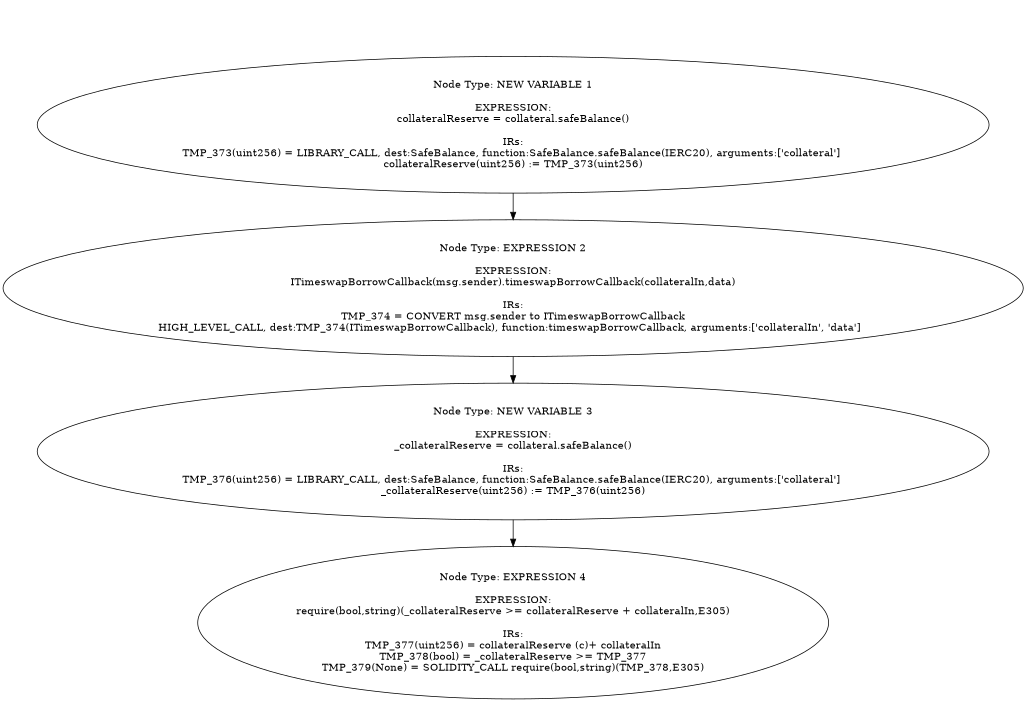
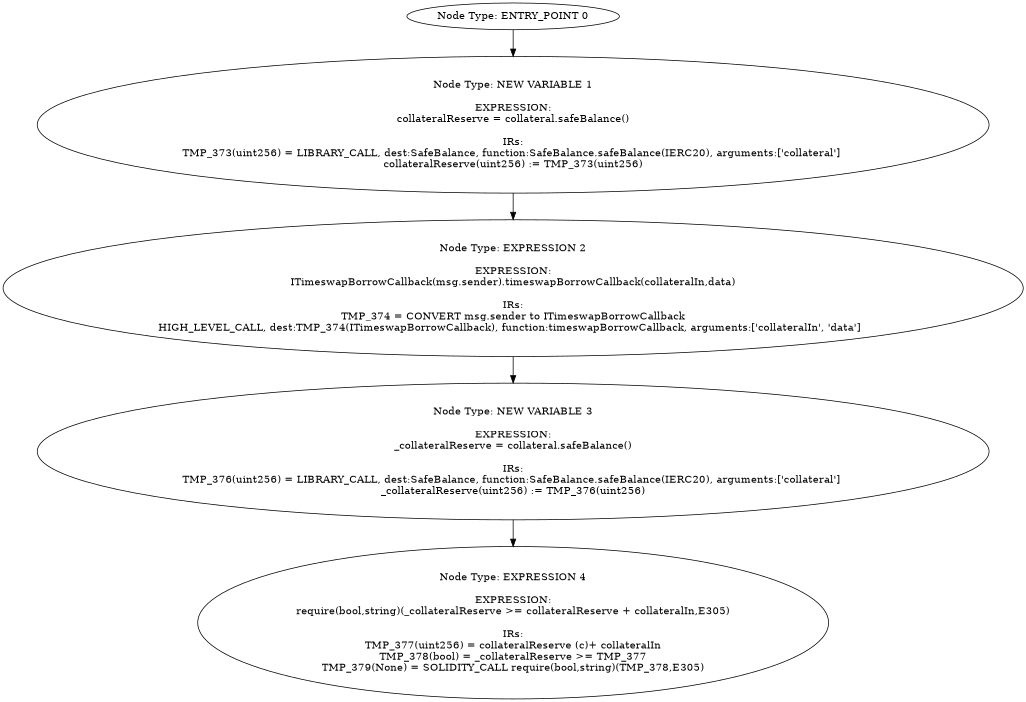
none -> (513, 16)
